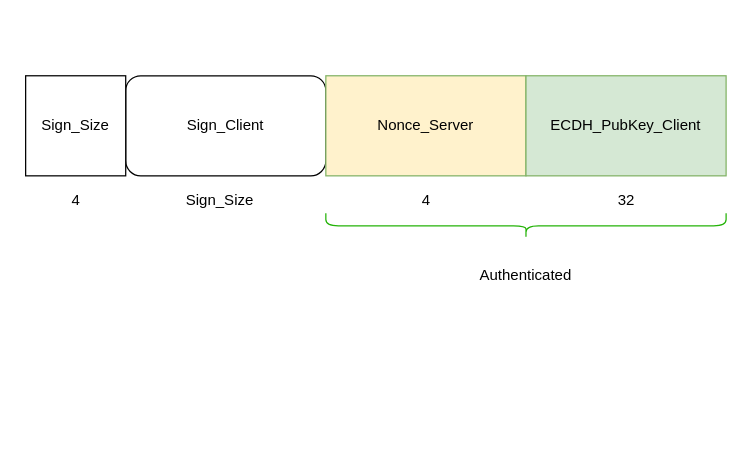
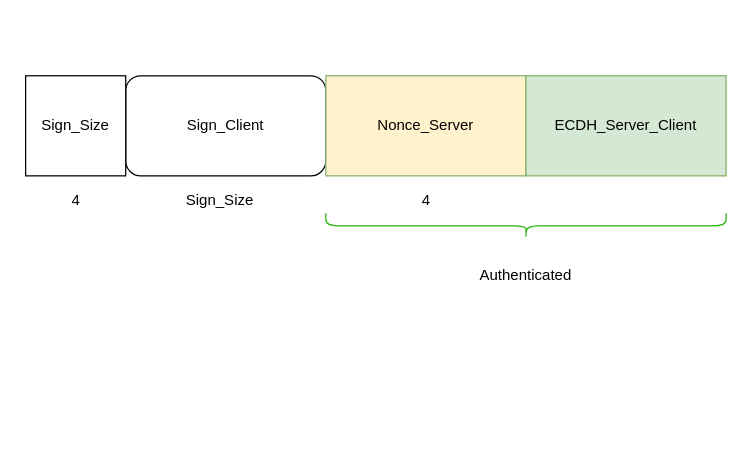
(626, 126) -> (626, 126)
(626, 201) -> none
